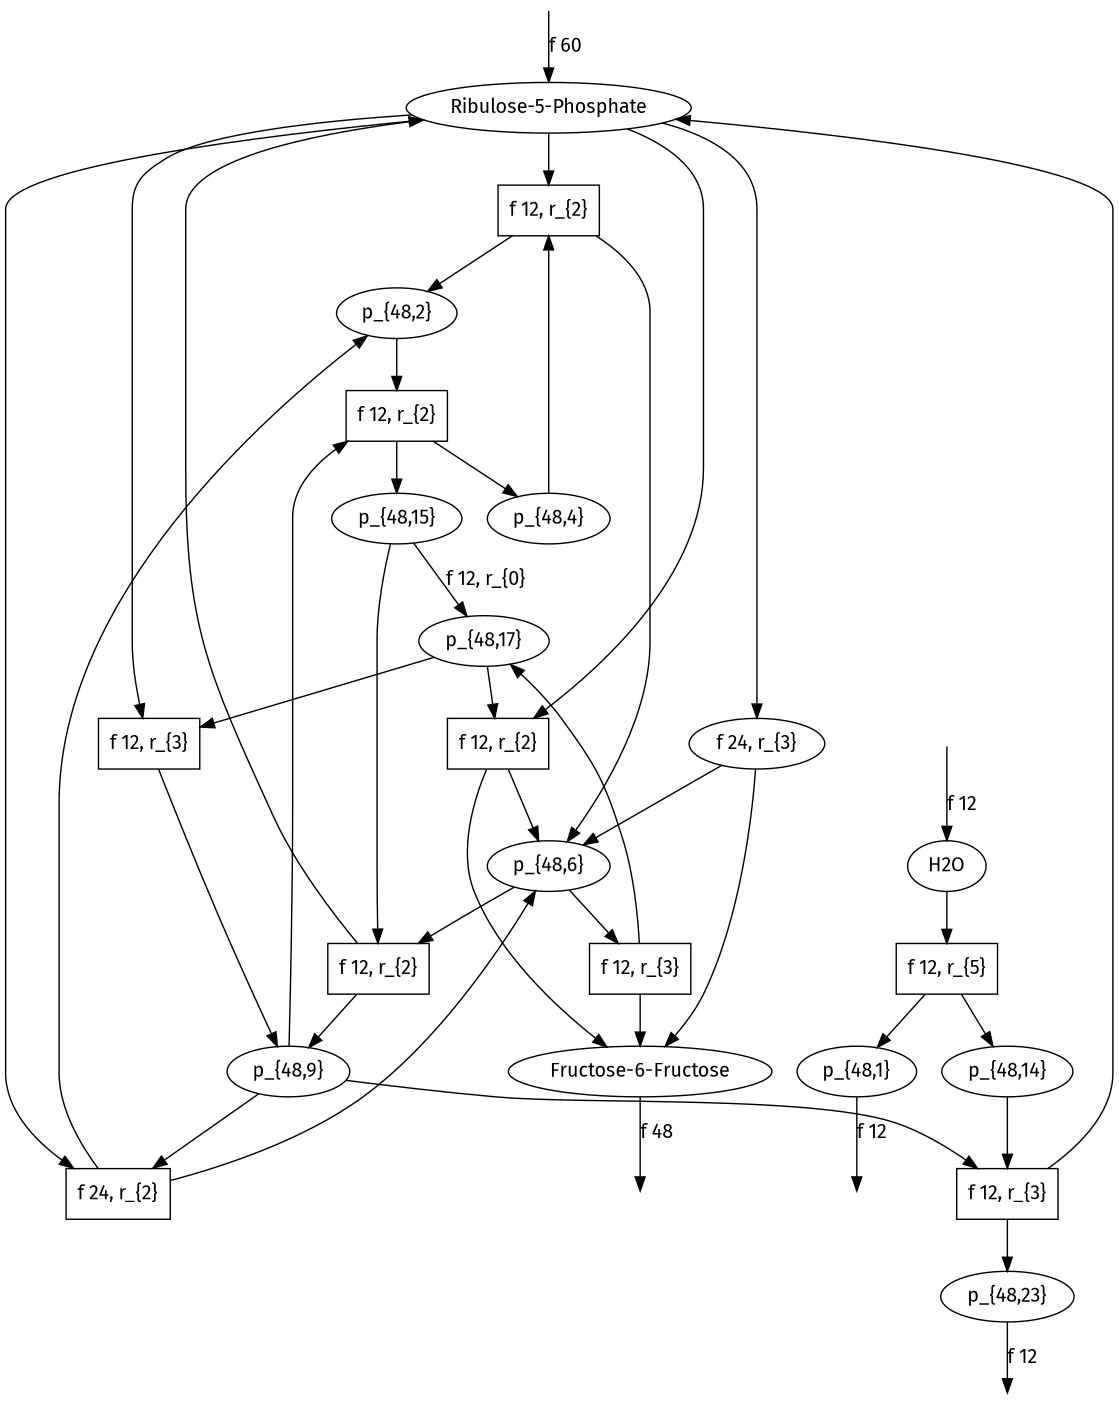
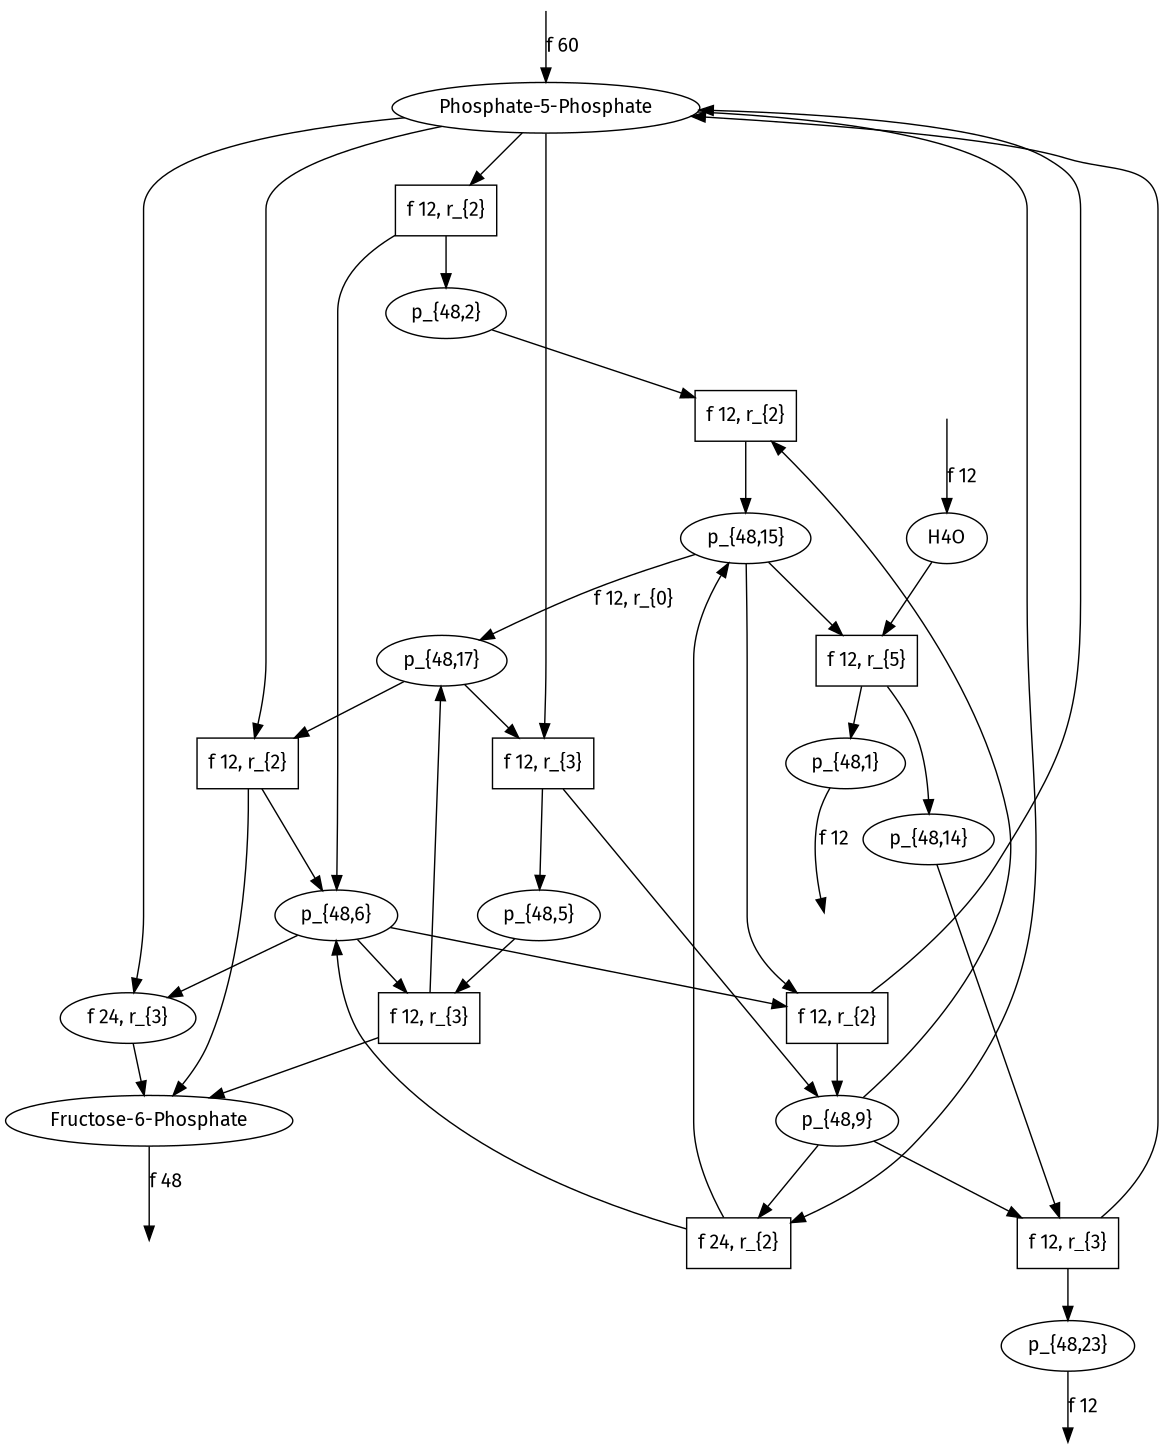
(549, 108) -> (546, 108)
(549, 519) -> none
none -> (800, 594)
(74, 710) -> (694, 897)
(659, 802) -> (242, 962)
(947, 866) -> (947, 538)
none -> (539, 915)
(640, 1072) -> (149, 1121)
